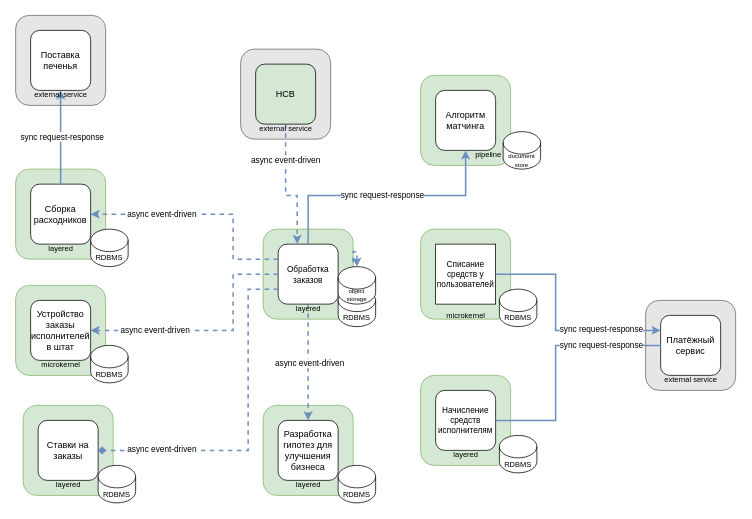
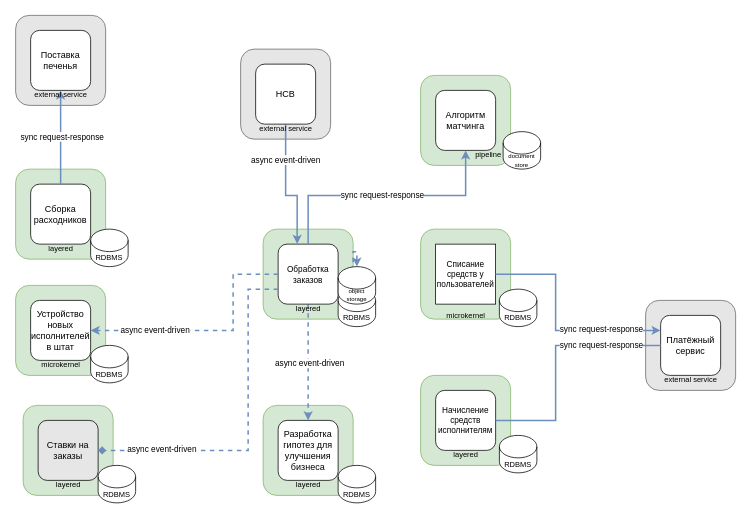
(285, 94) -> (285, 94)
(296, 195) -> (296, 195)
(205, 214) -> none
(60, 330) -> (60, 330)
(68, 450) -> (68, 450)
